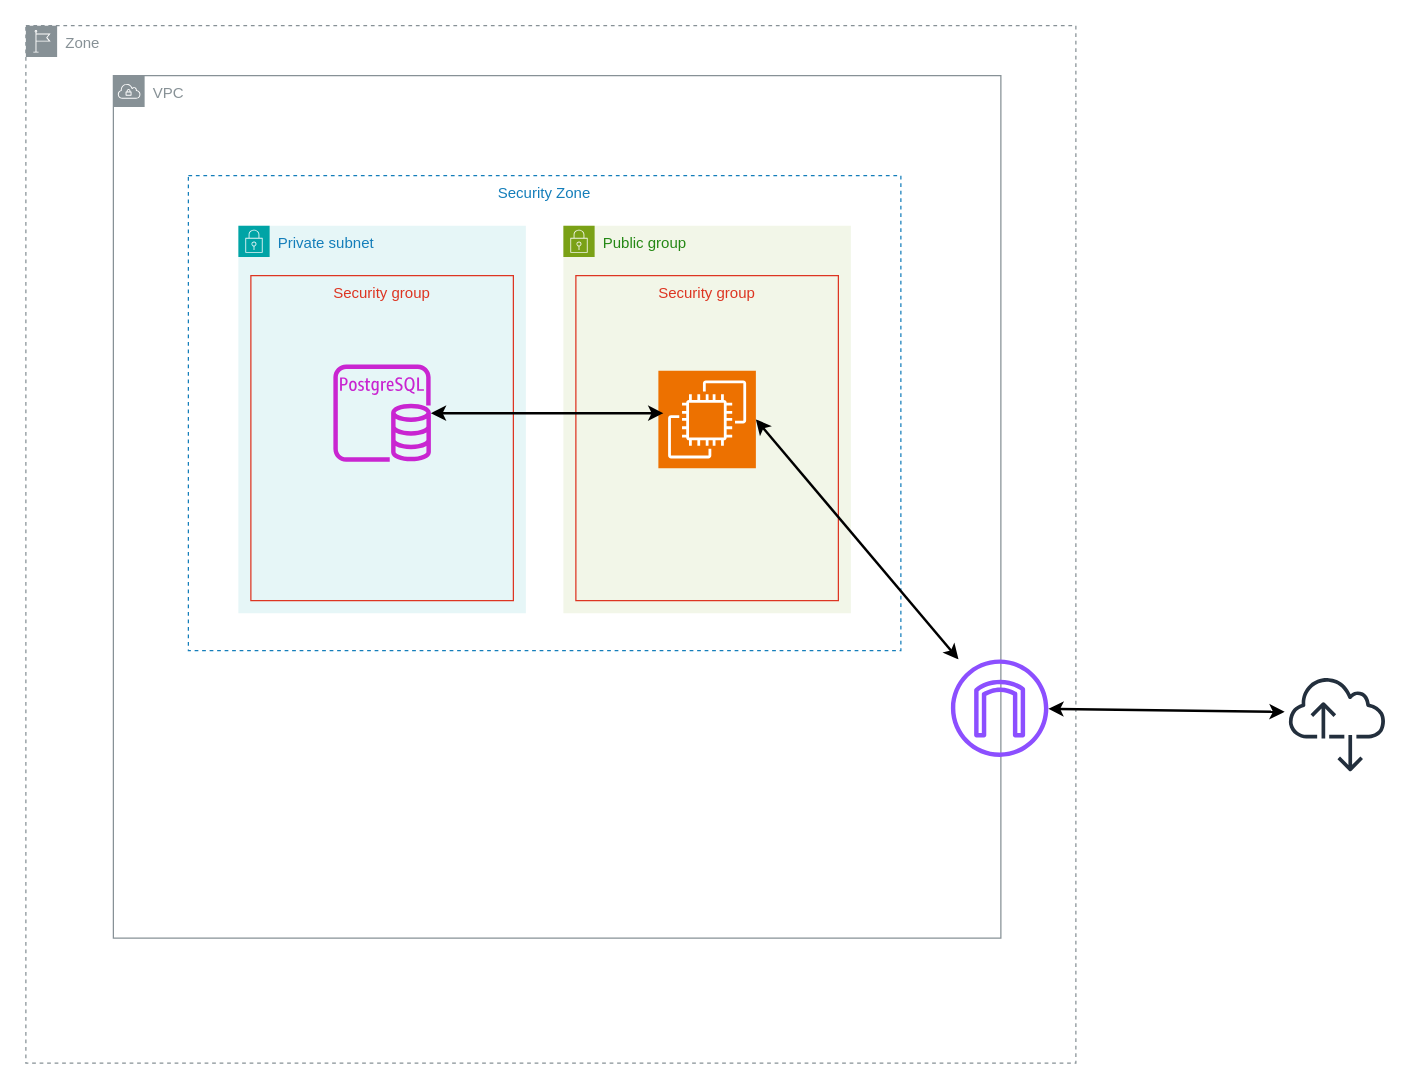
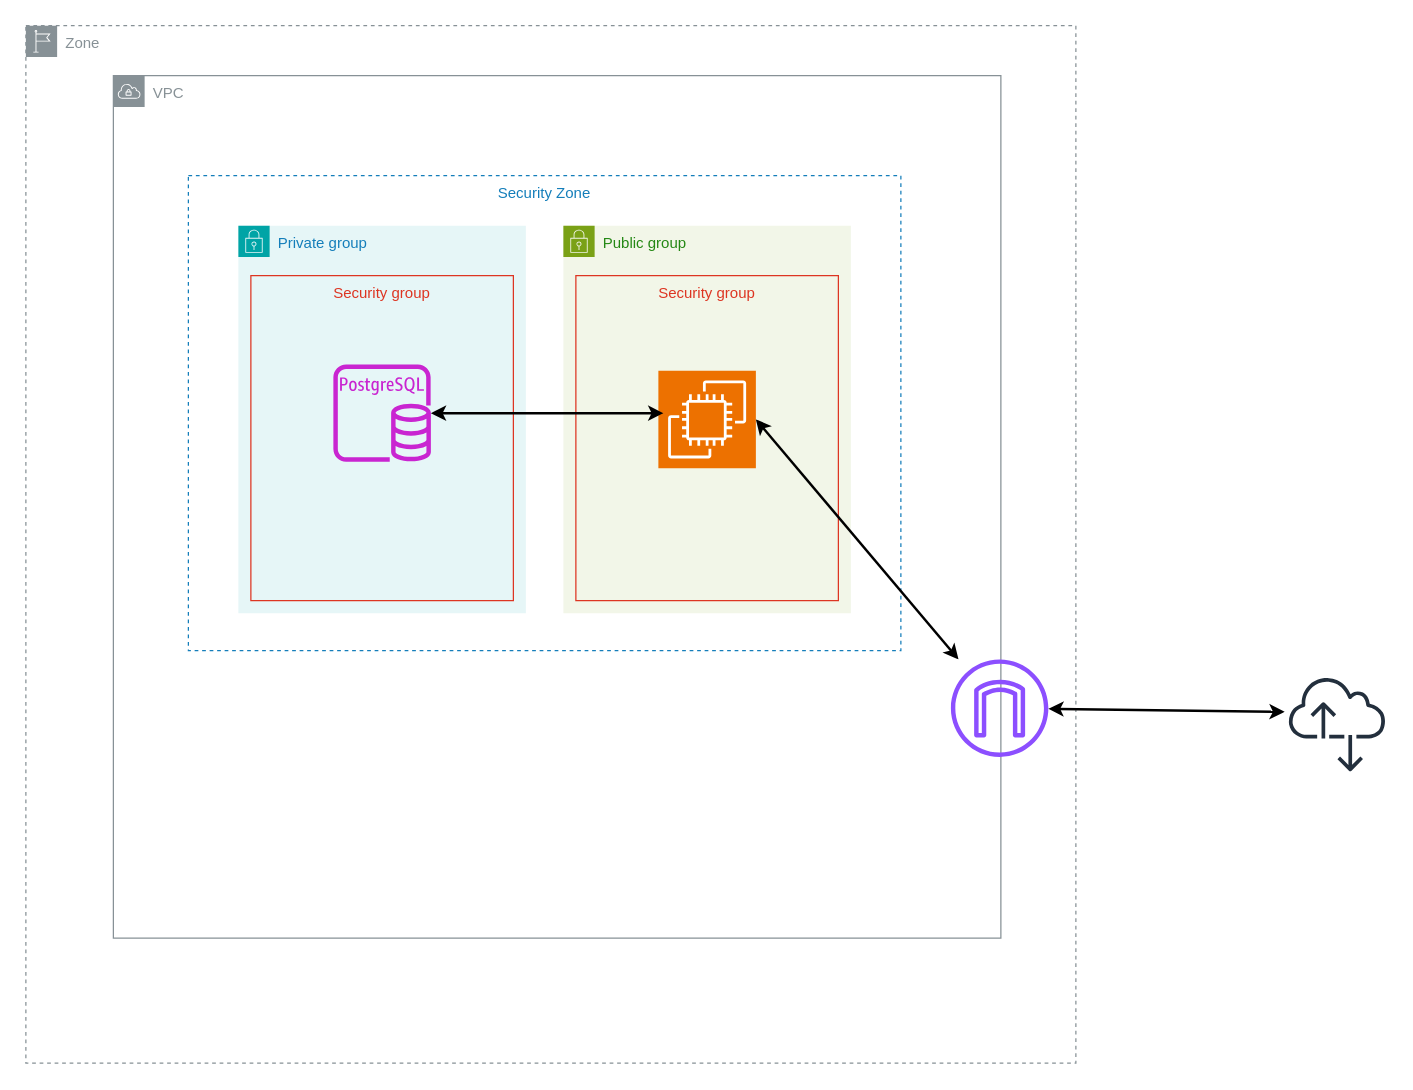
(333, 243) -> (329, 243)
